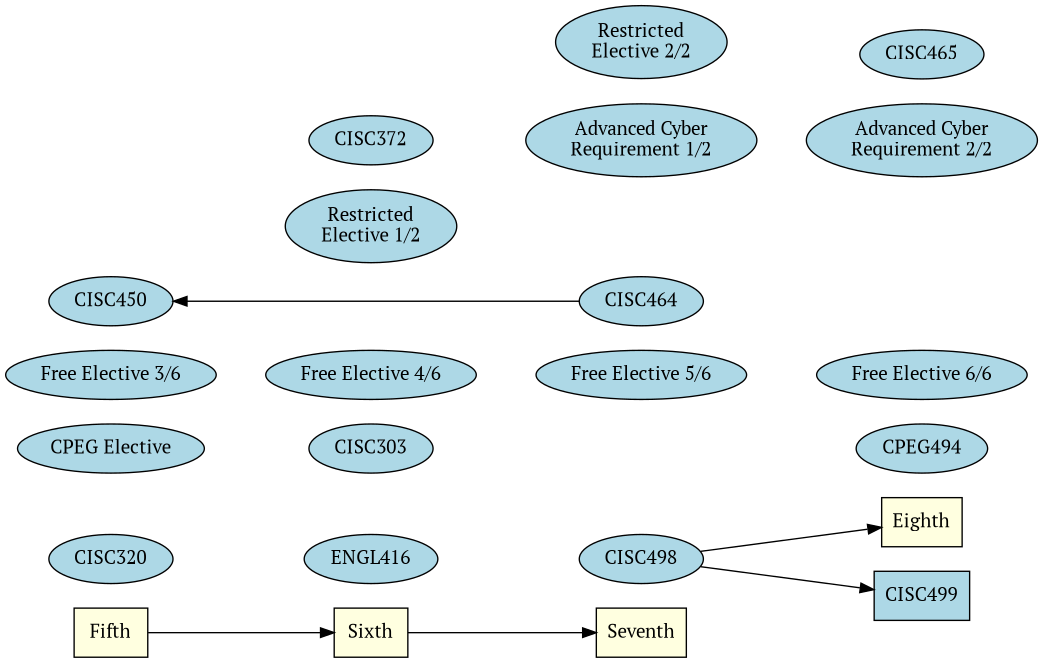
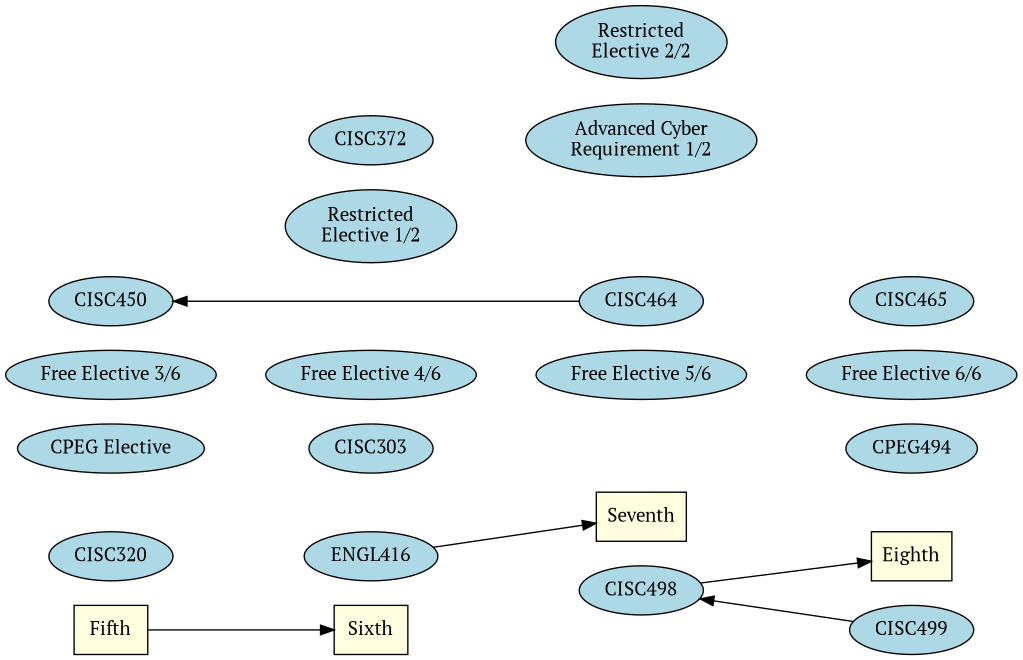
(922, 140) -> none
(780, 577) -> (783, 611)
(922, 596) -> (912, 630)
(495, 633) -> (508, 536)
